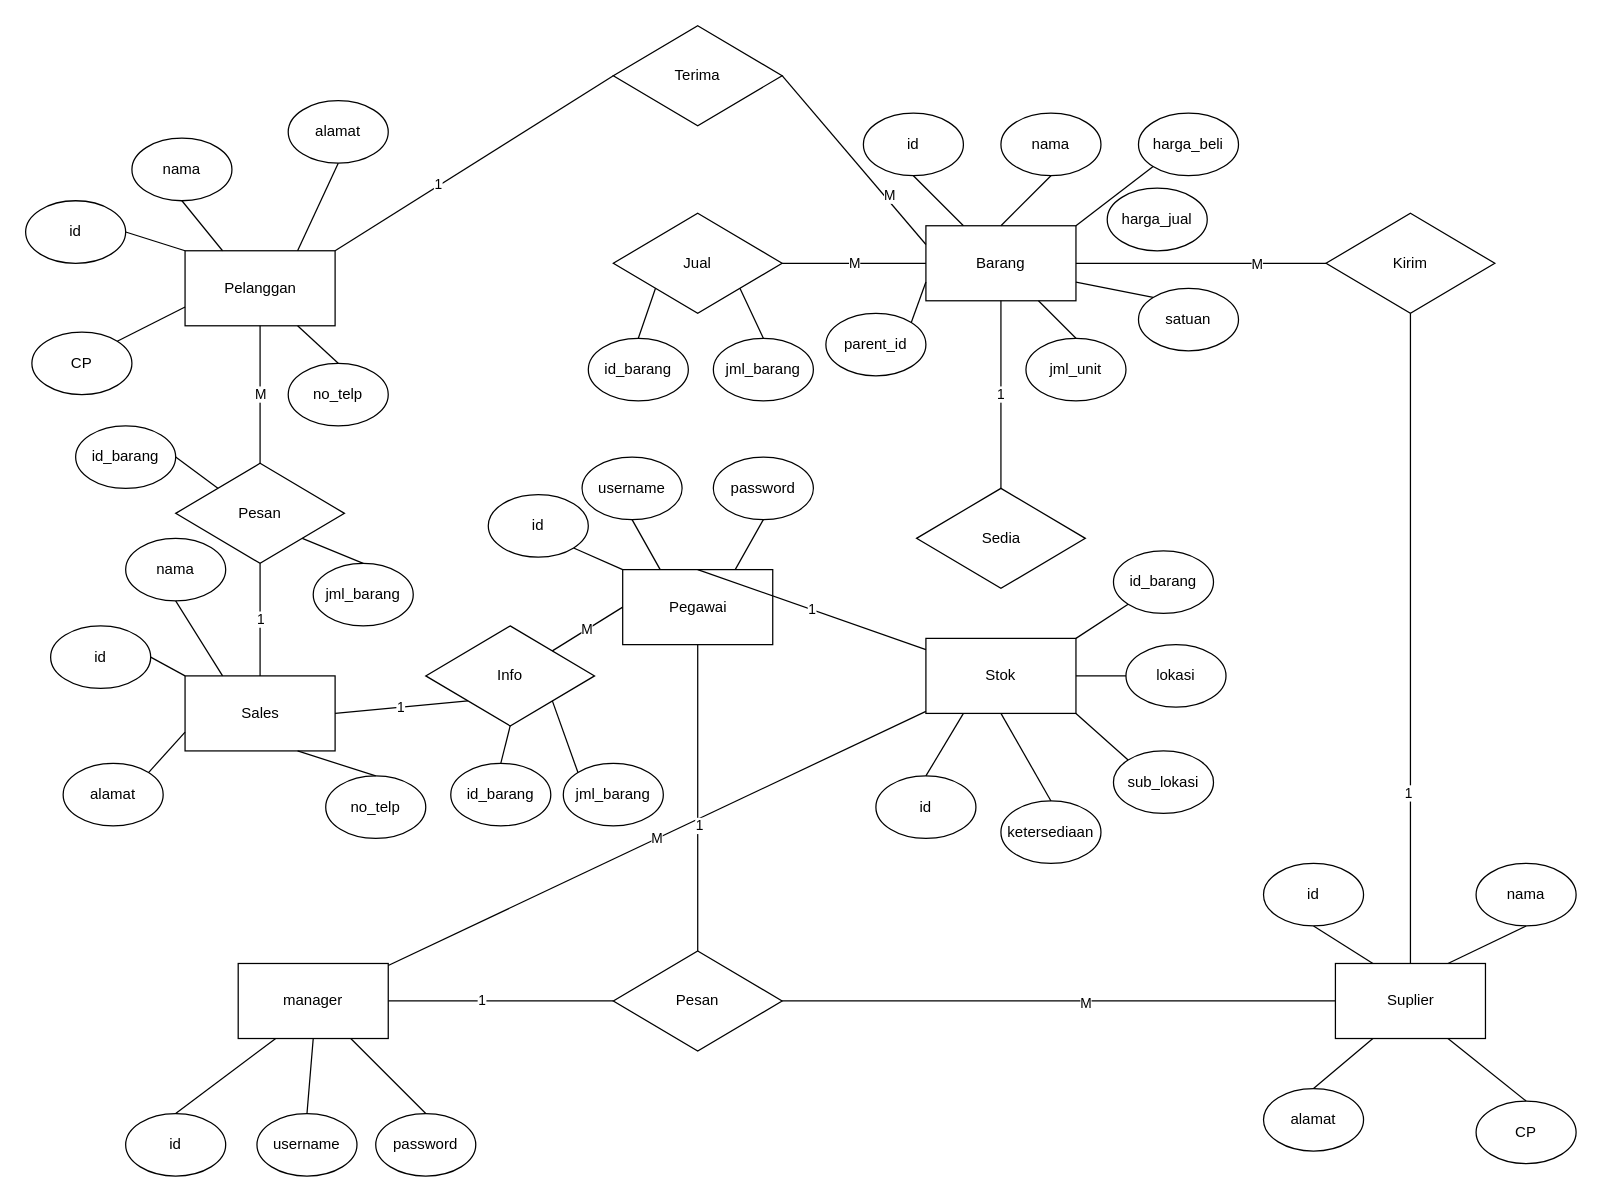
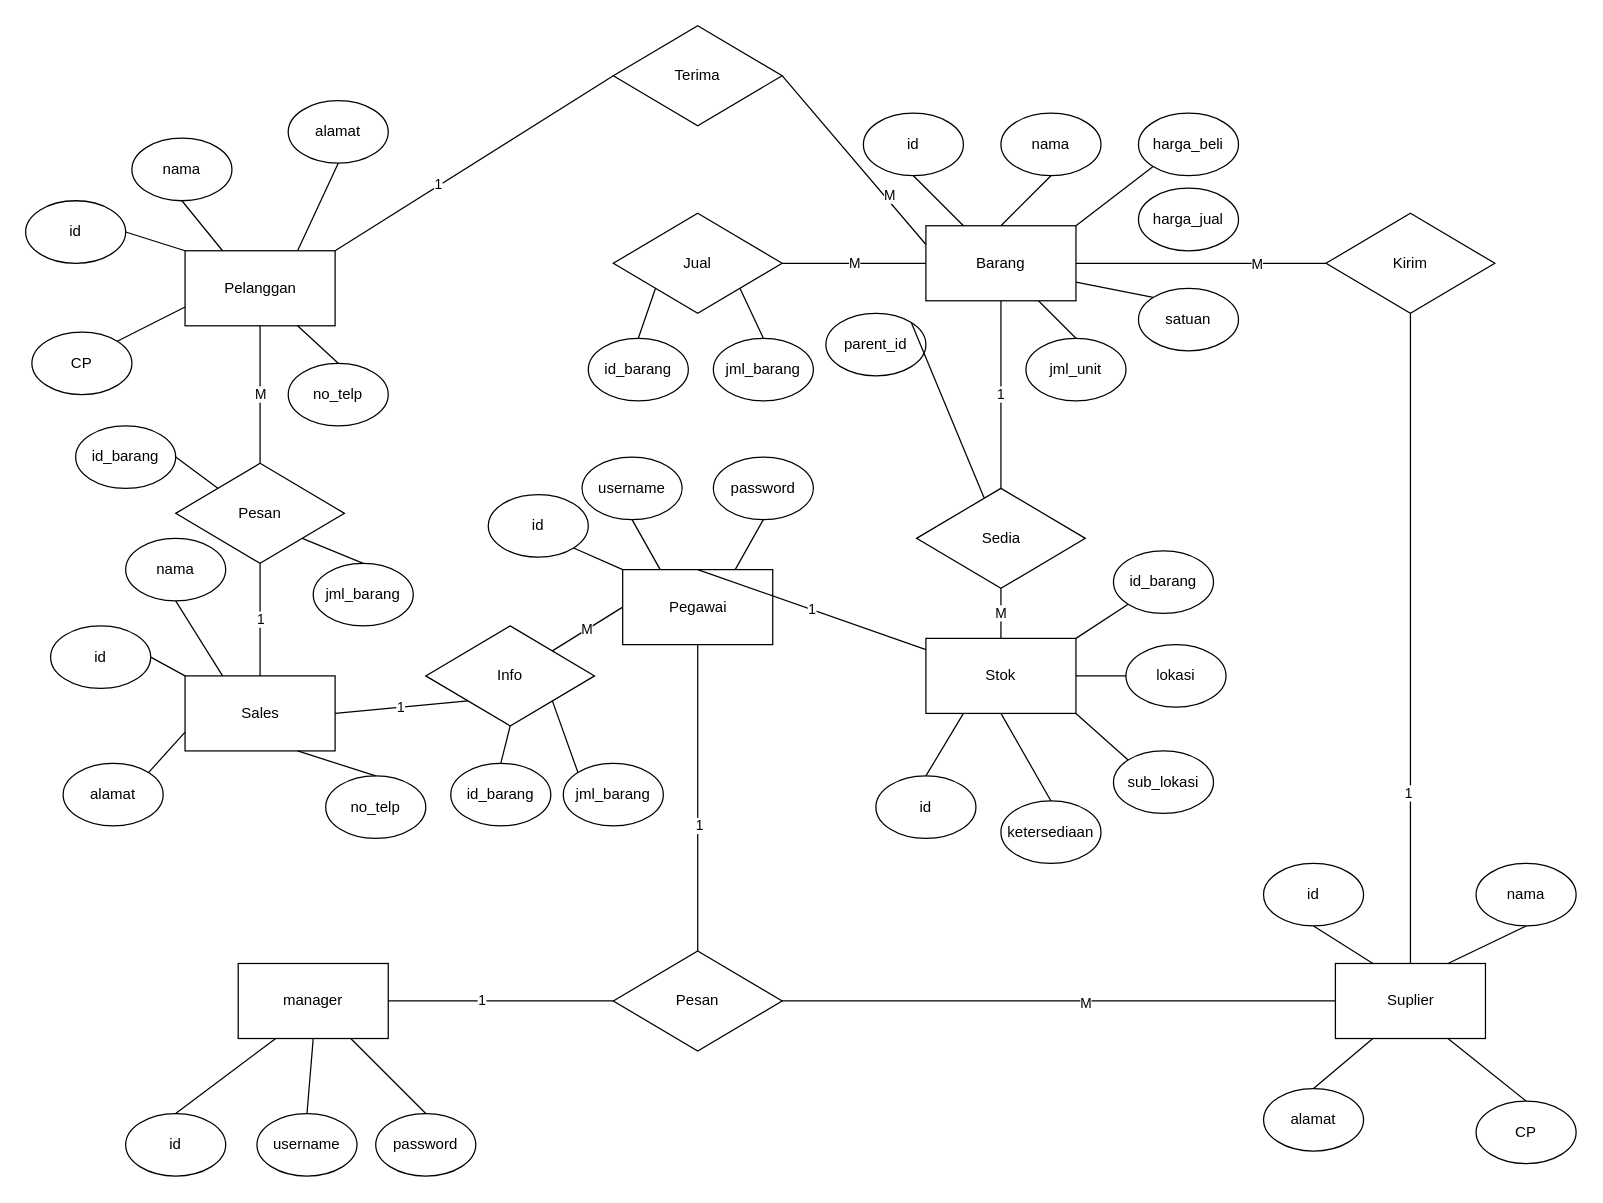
(1157, 219) -> (1188, 219)
(918, 302) -> (947, 410)
(657, 838) -> (1001, 613)
